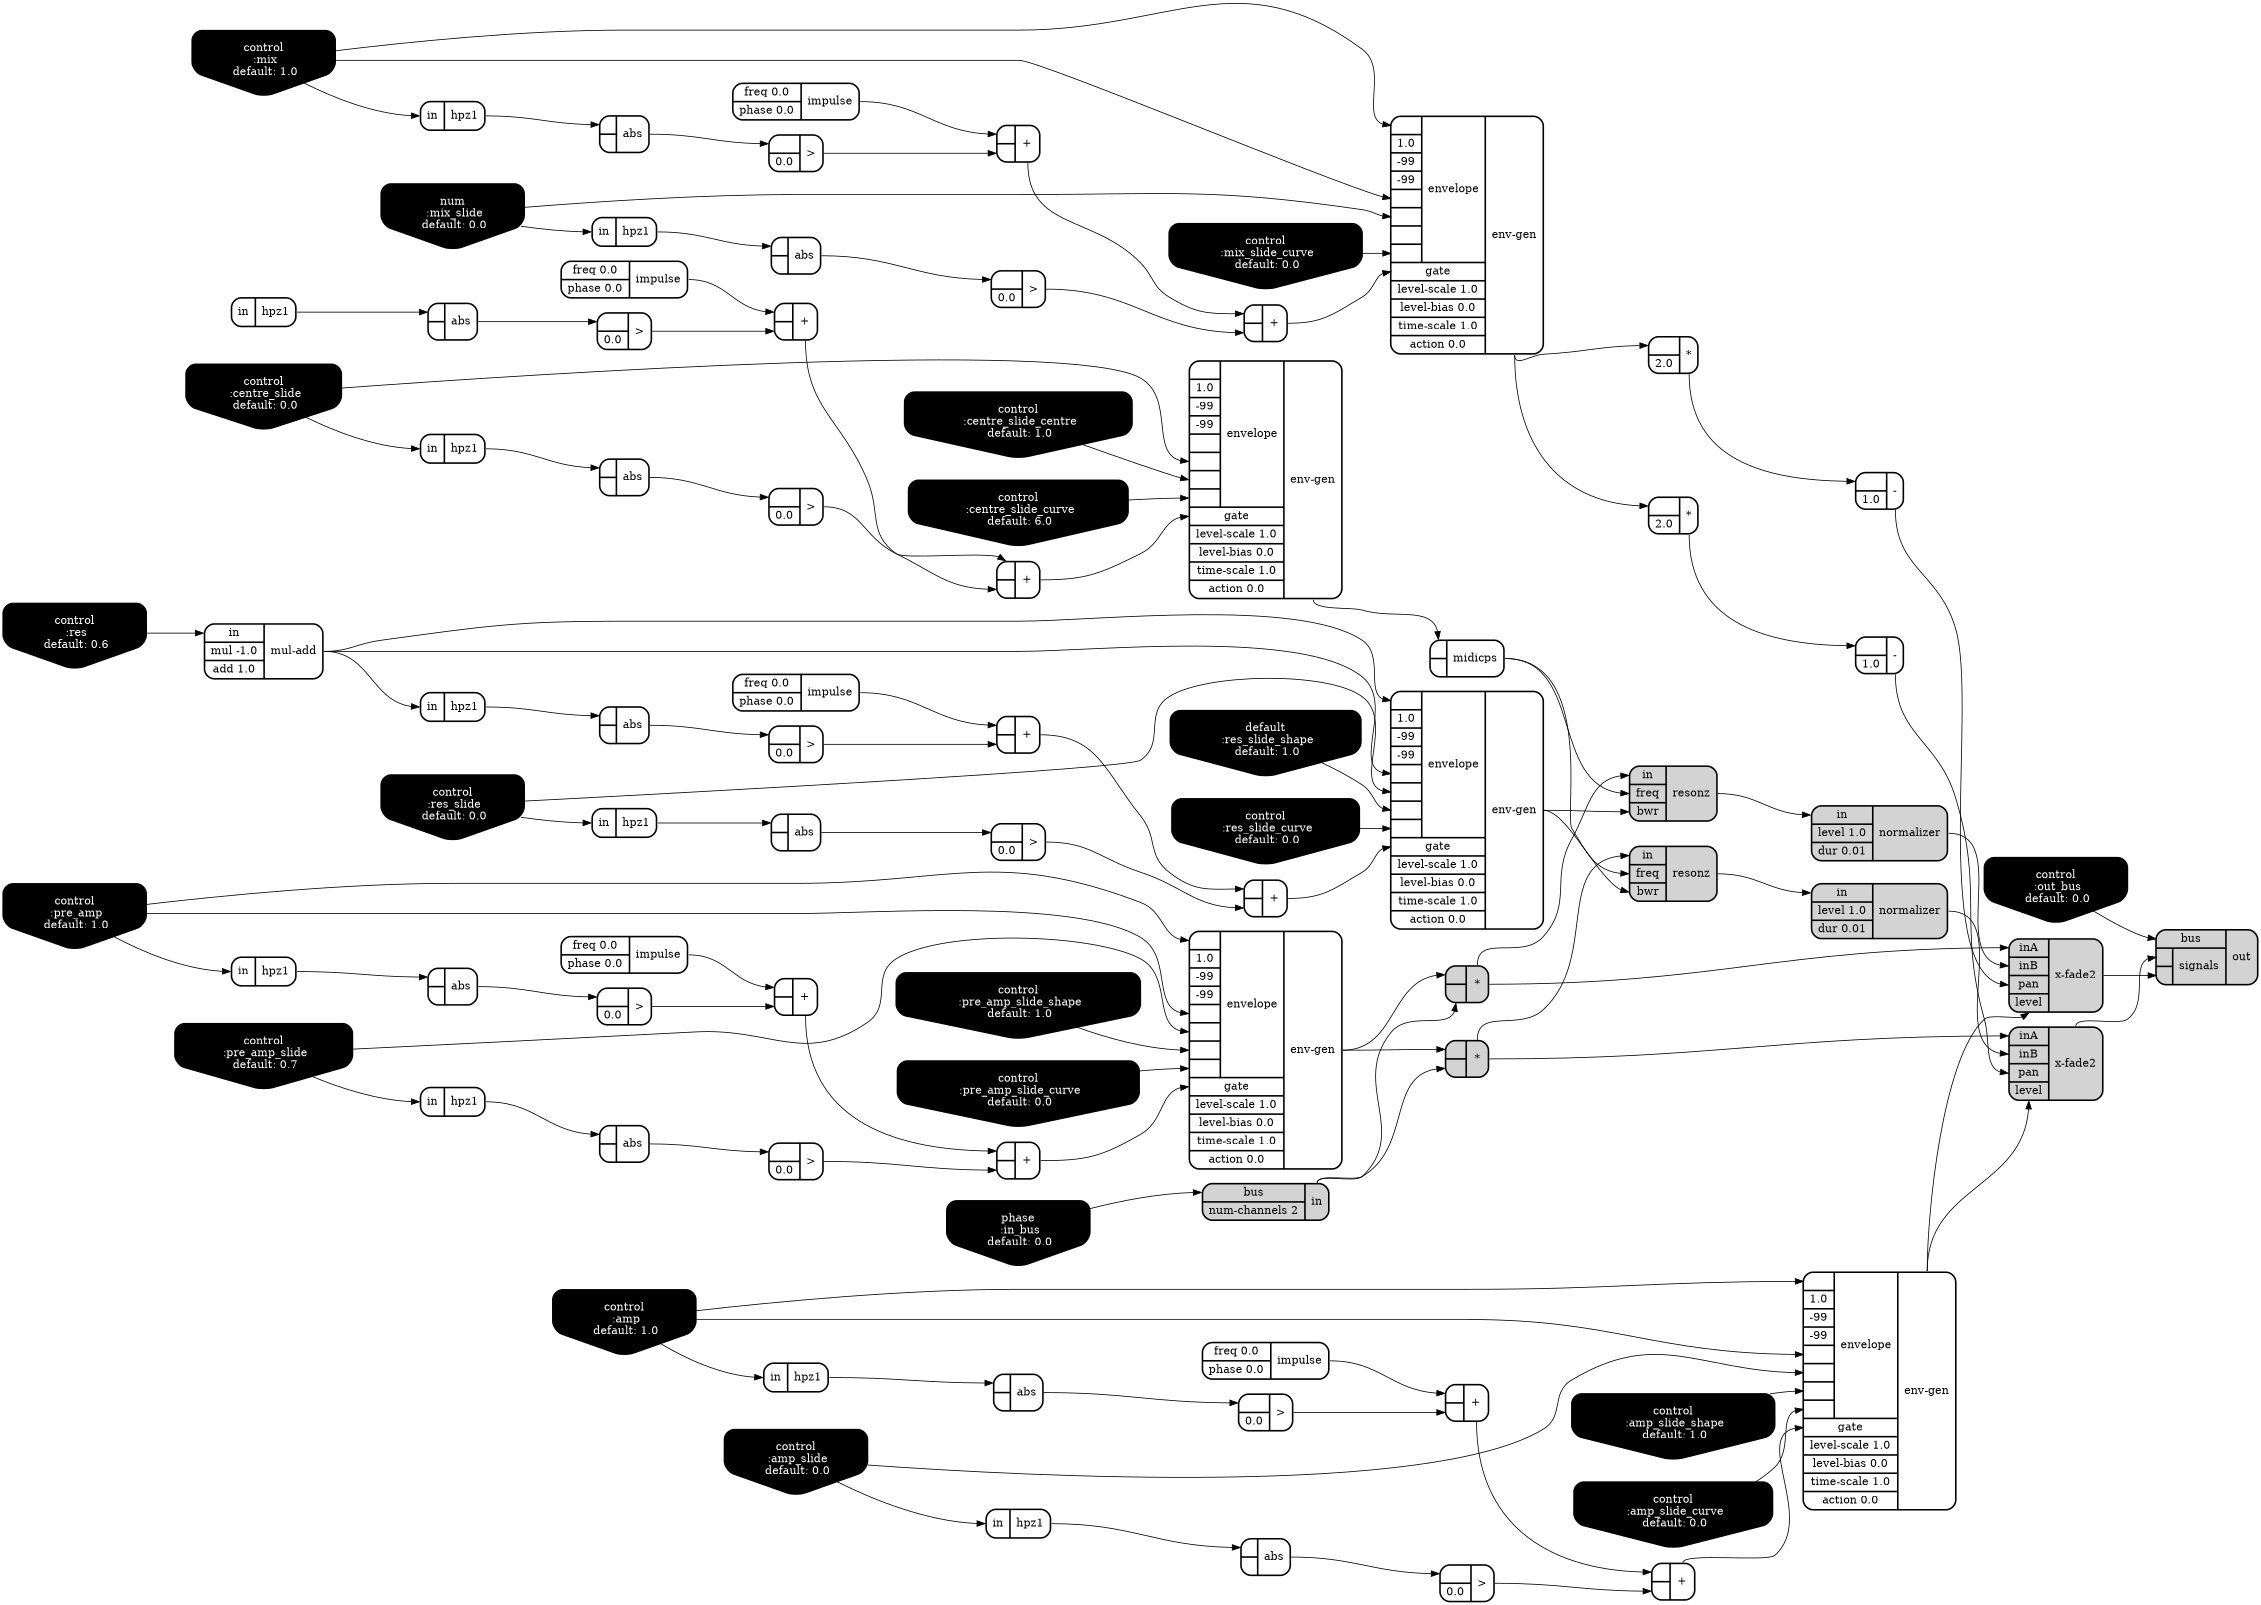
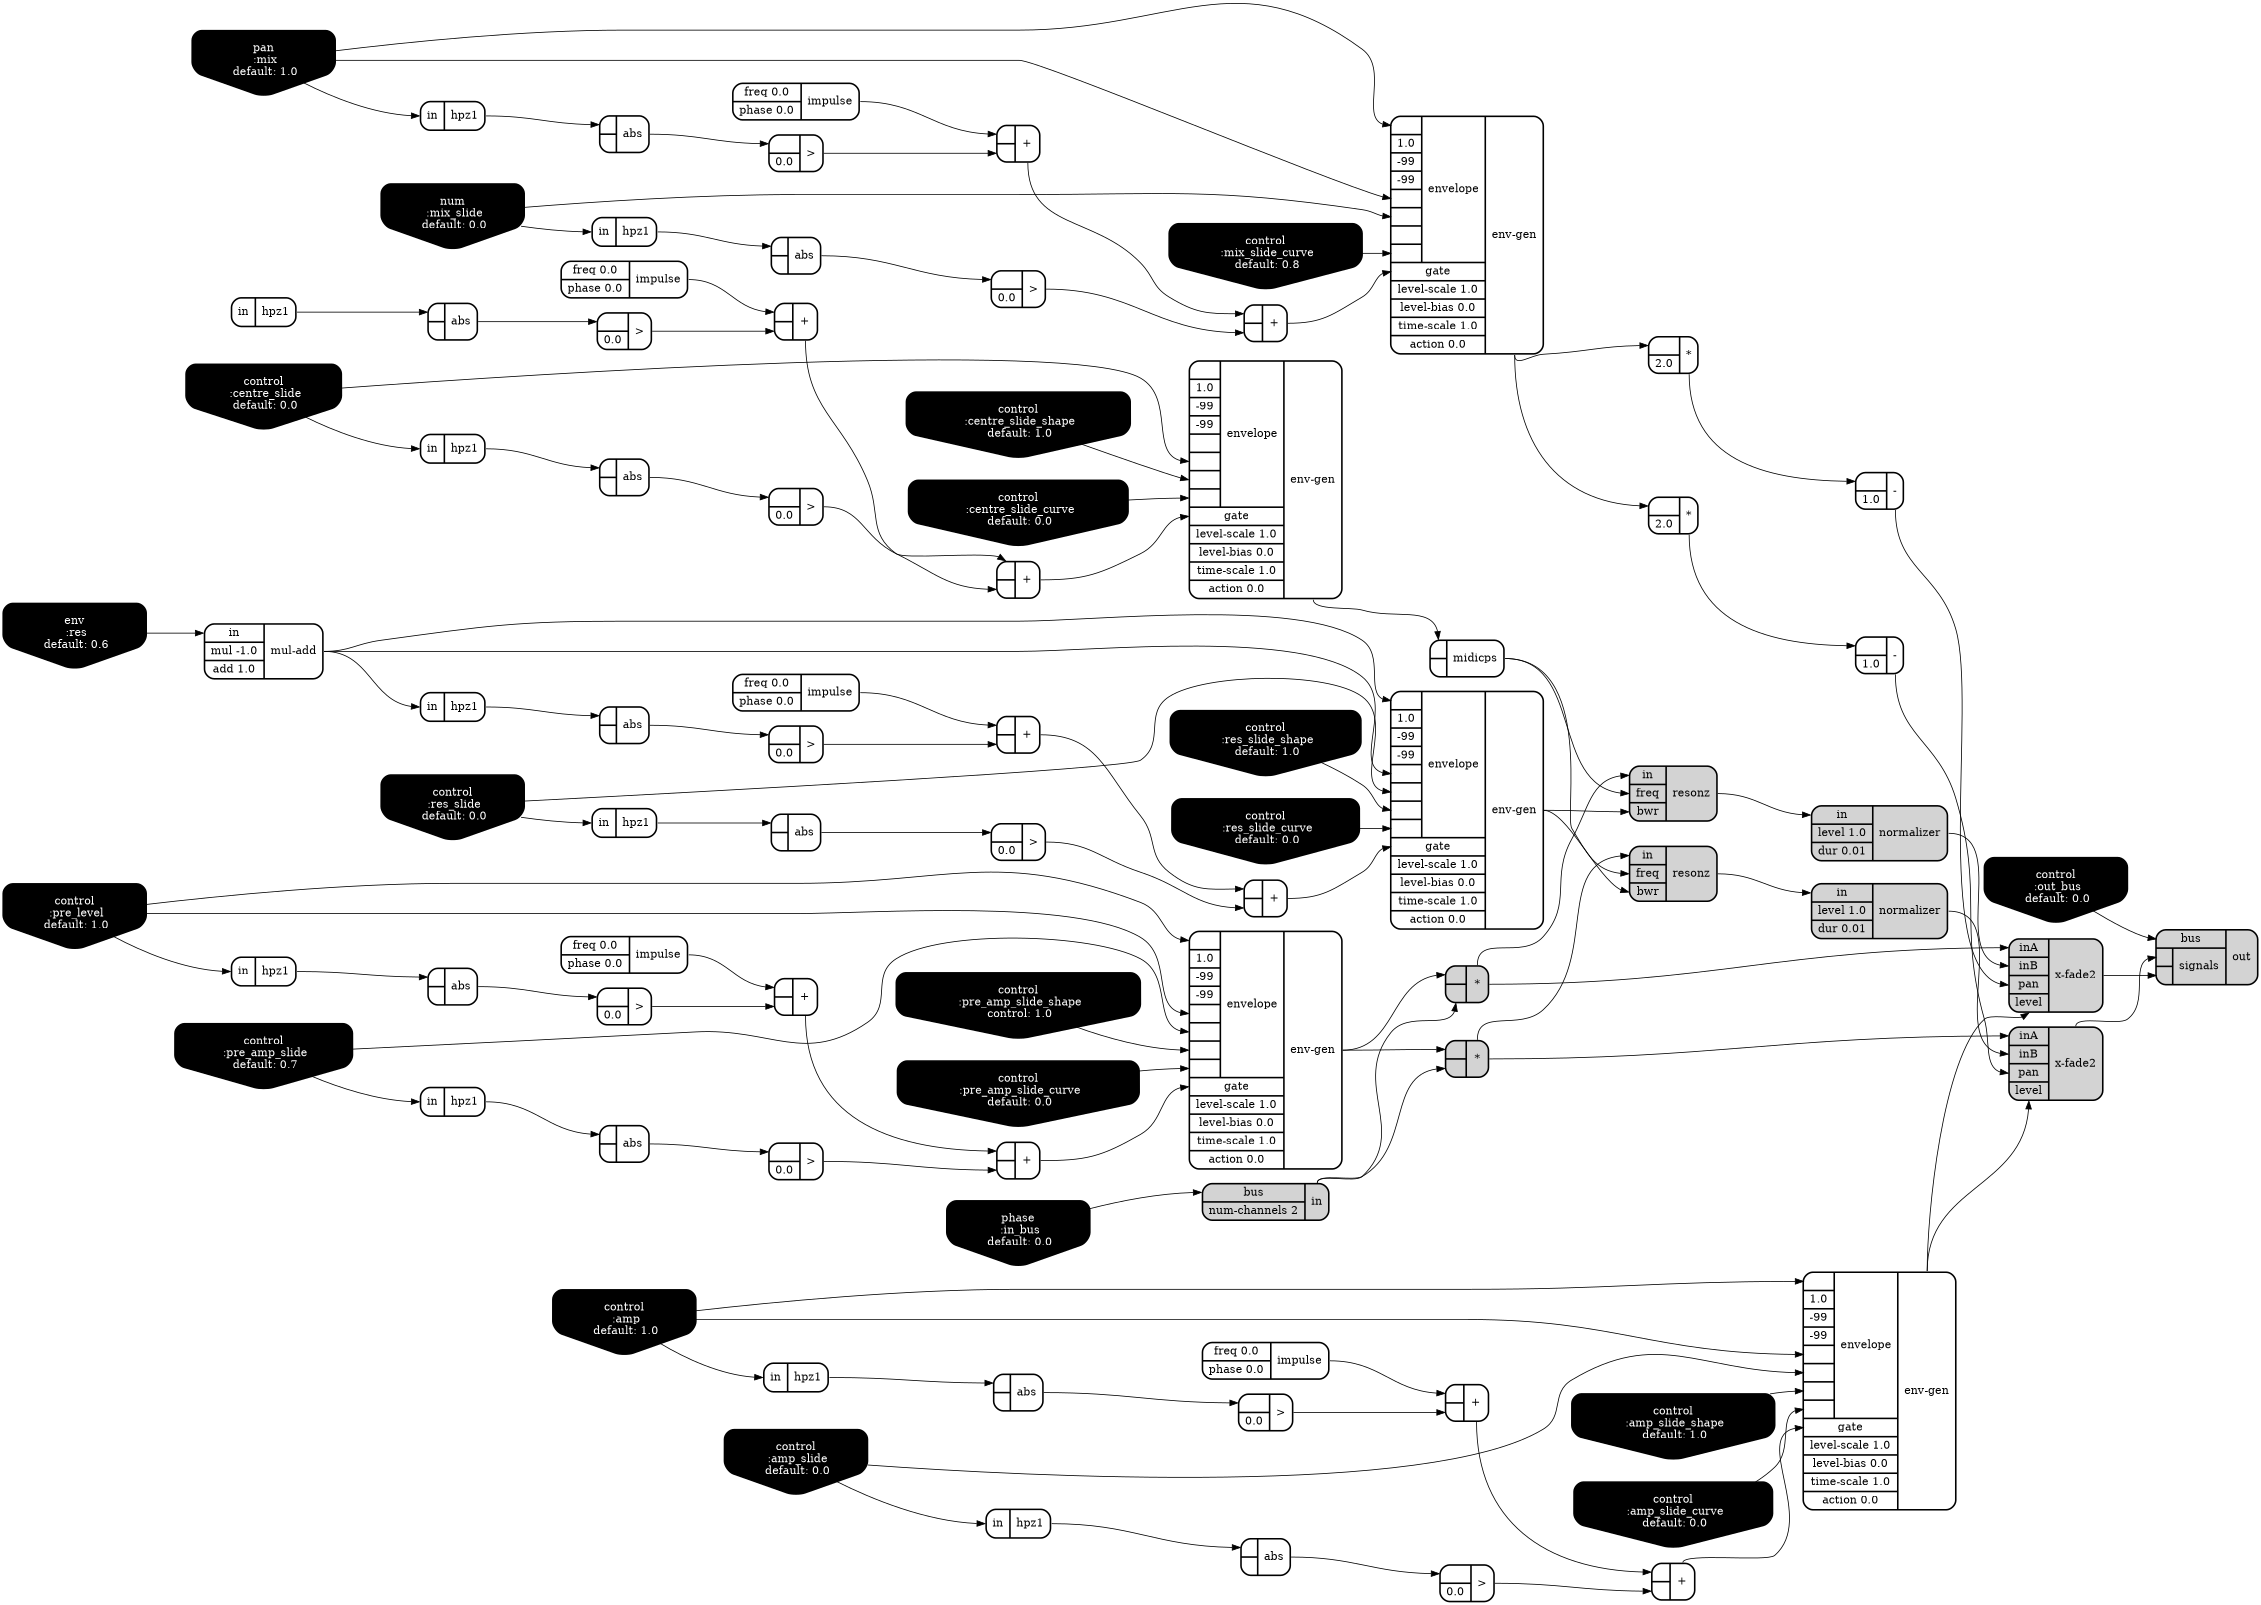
(264, 60) -> (264, 60)
(1266, 253) -> (1266, 253)
(1018, 422) -> (1018, 422)
(1018, 510) -> (1018, 510)
(75, 633) -> (75, 633)
(1266, 740) -> (1266, 740)
(75, 914) -> (75, 914)
(1018, 1003) -> (1018, 1003)
